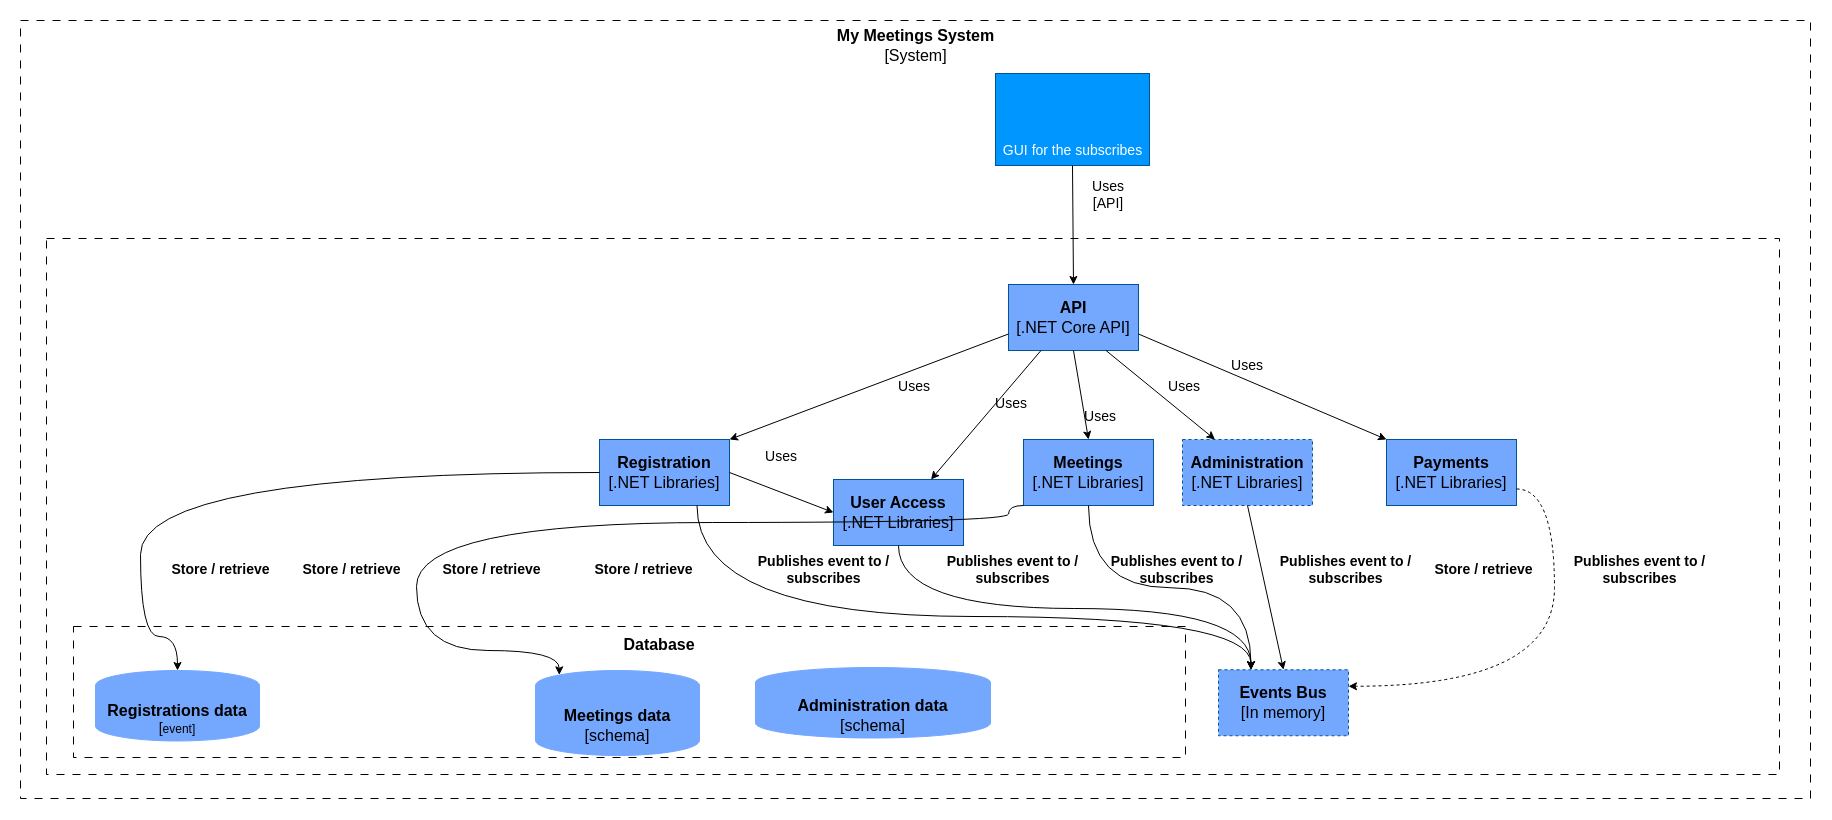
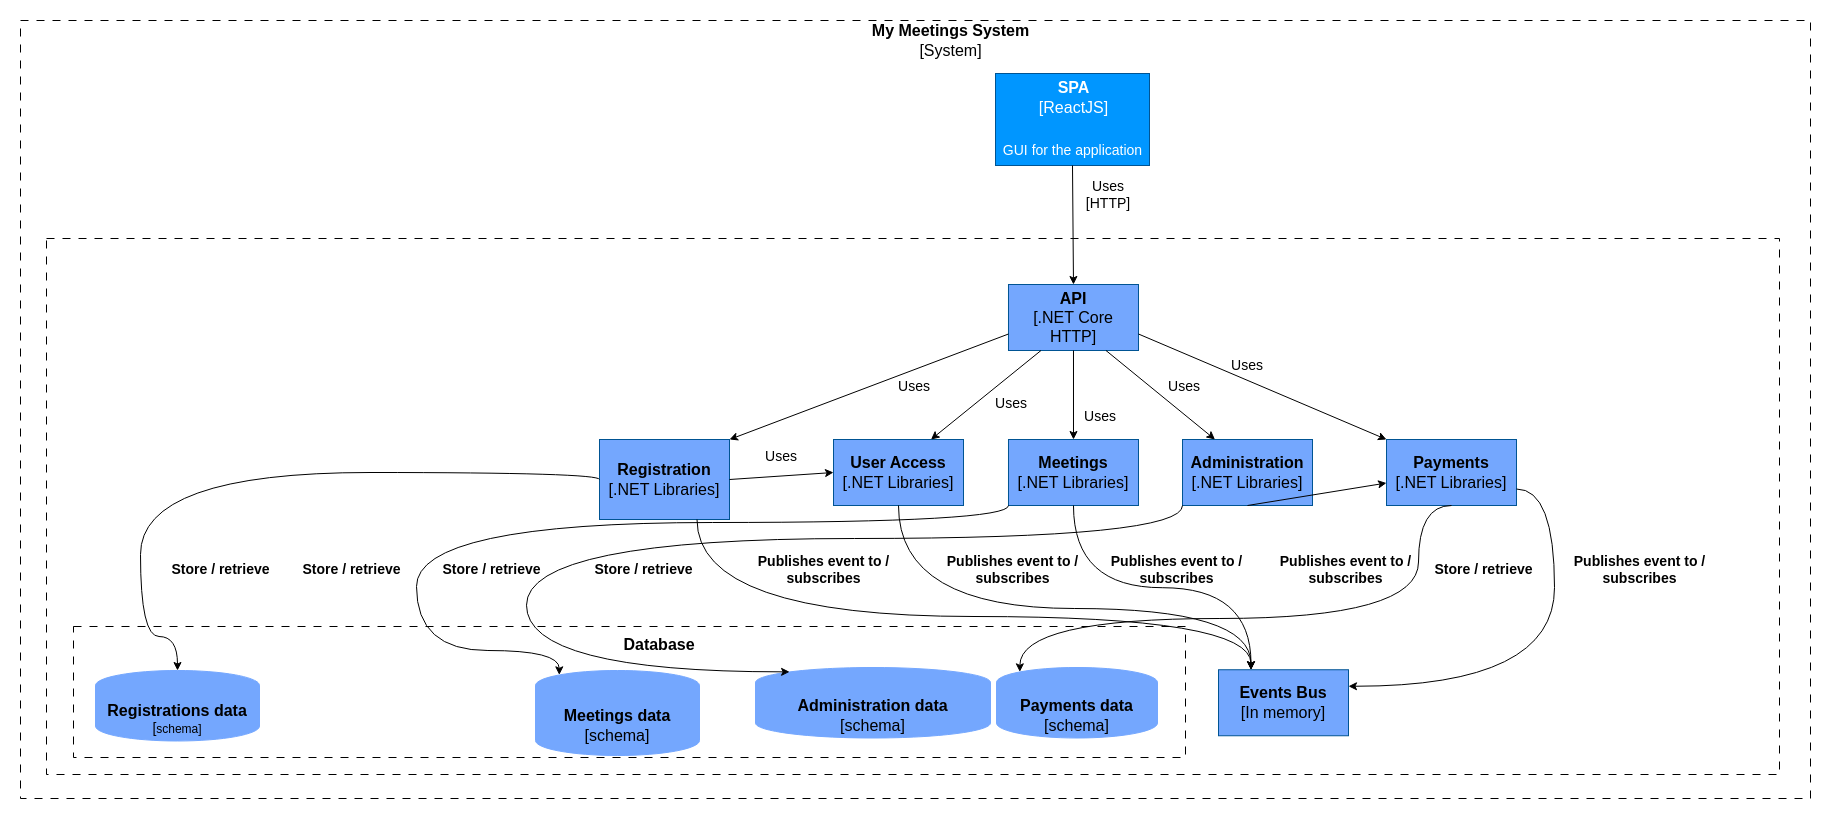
(916, 46) -> (951, 41)
none -> (1074, 98)
(1073, 151) -> (1073, 151)
(1109, 195) -> (1109, 195)
(1074, 318) -> (1074, 318)
(665, 473) -> (665, 480)
(1088, 473) -> (1073, 473)
(1248, 473) -> (1248, 473)
(899, 513) -> (899, 473)
none -> (709, 543)
(1265, 584) -> (1314, 495)
none -> (1352, 608)
(1526, 647) -> (1526, 647)
none -> (1077, 703)
(1284, 703) -> (1284, 703)
(178, 719) -> (178, 719)
